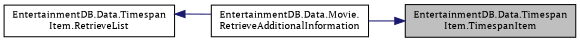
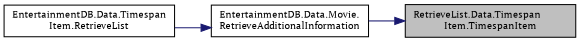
(198, 14) -> (188, 28)
(491, 21) -> (491, 21)
